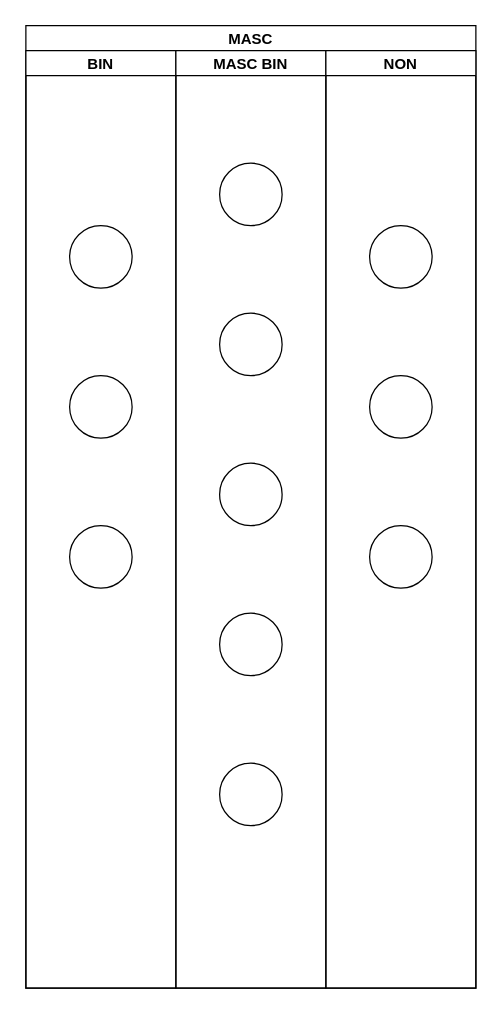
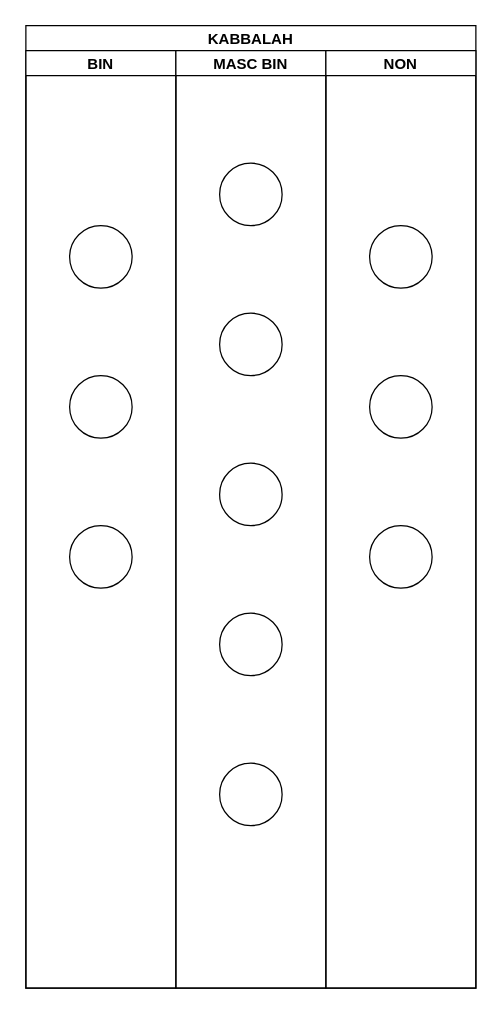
(250, 39) -> (250, 39)
